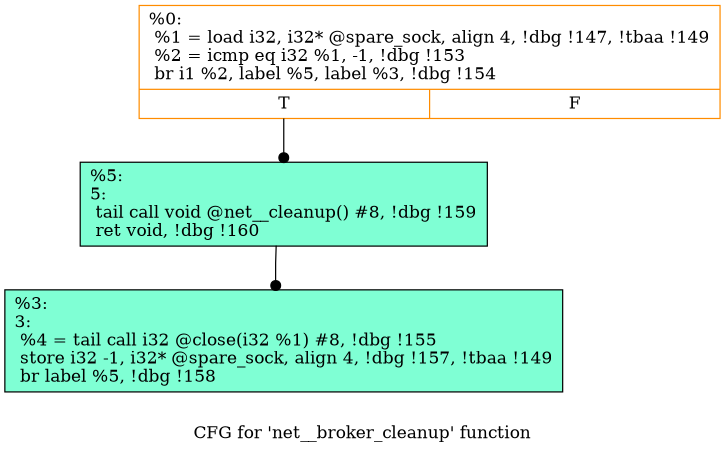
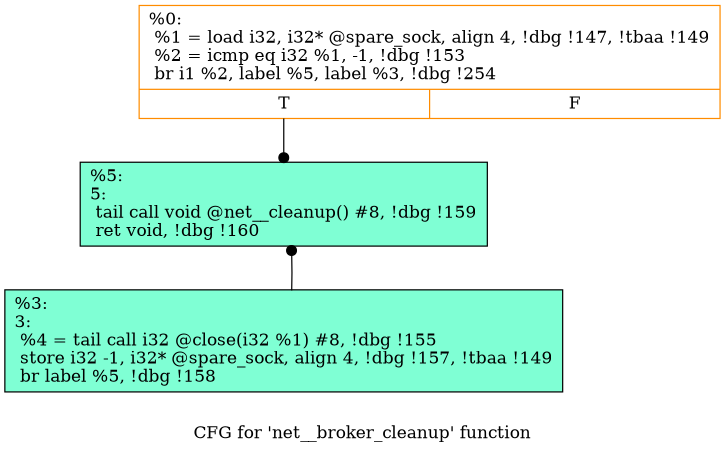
(323, 74) -> (323, 74)
(276, 263) -> (292, 273)
